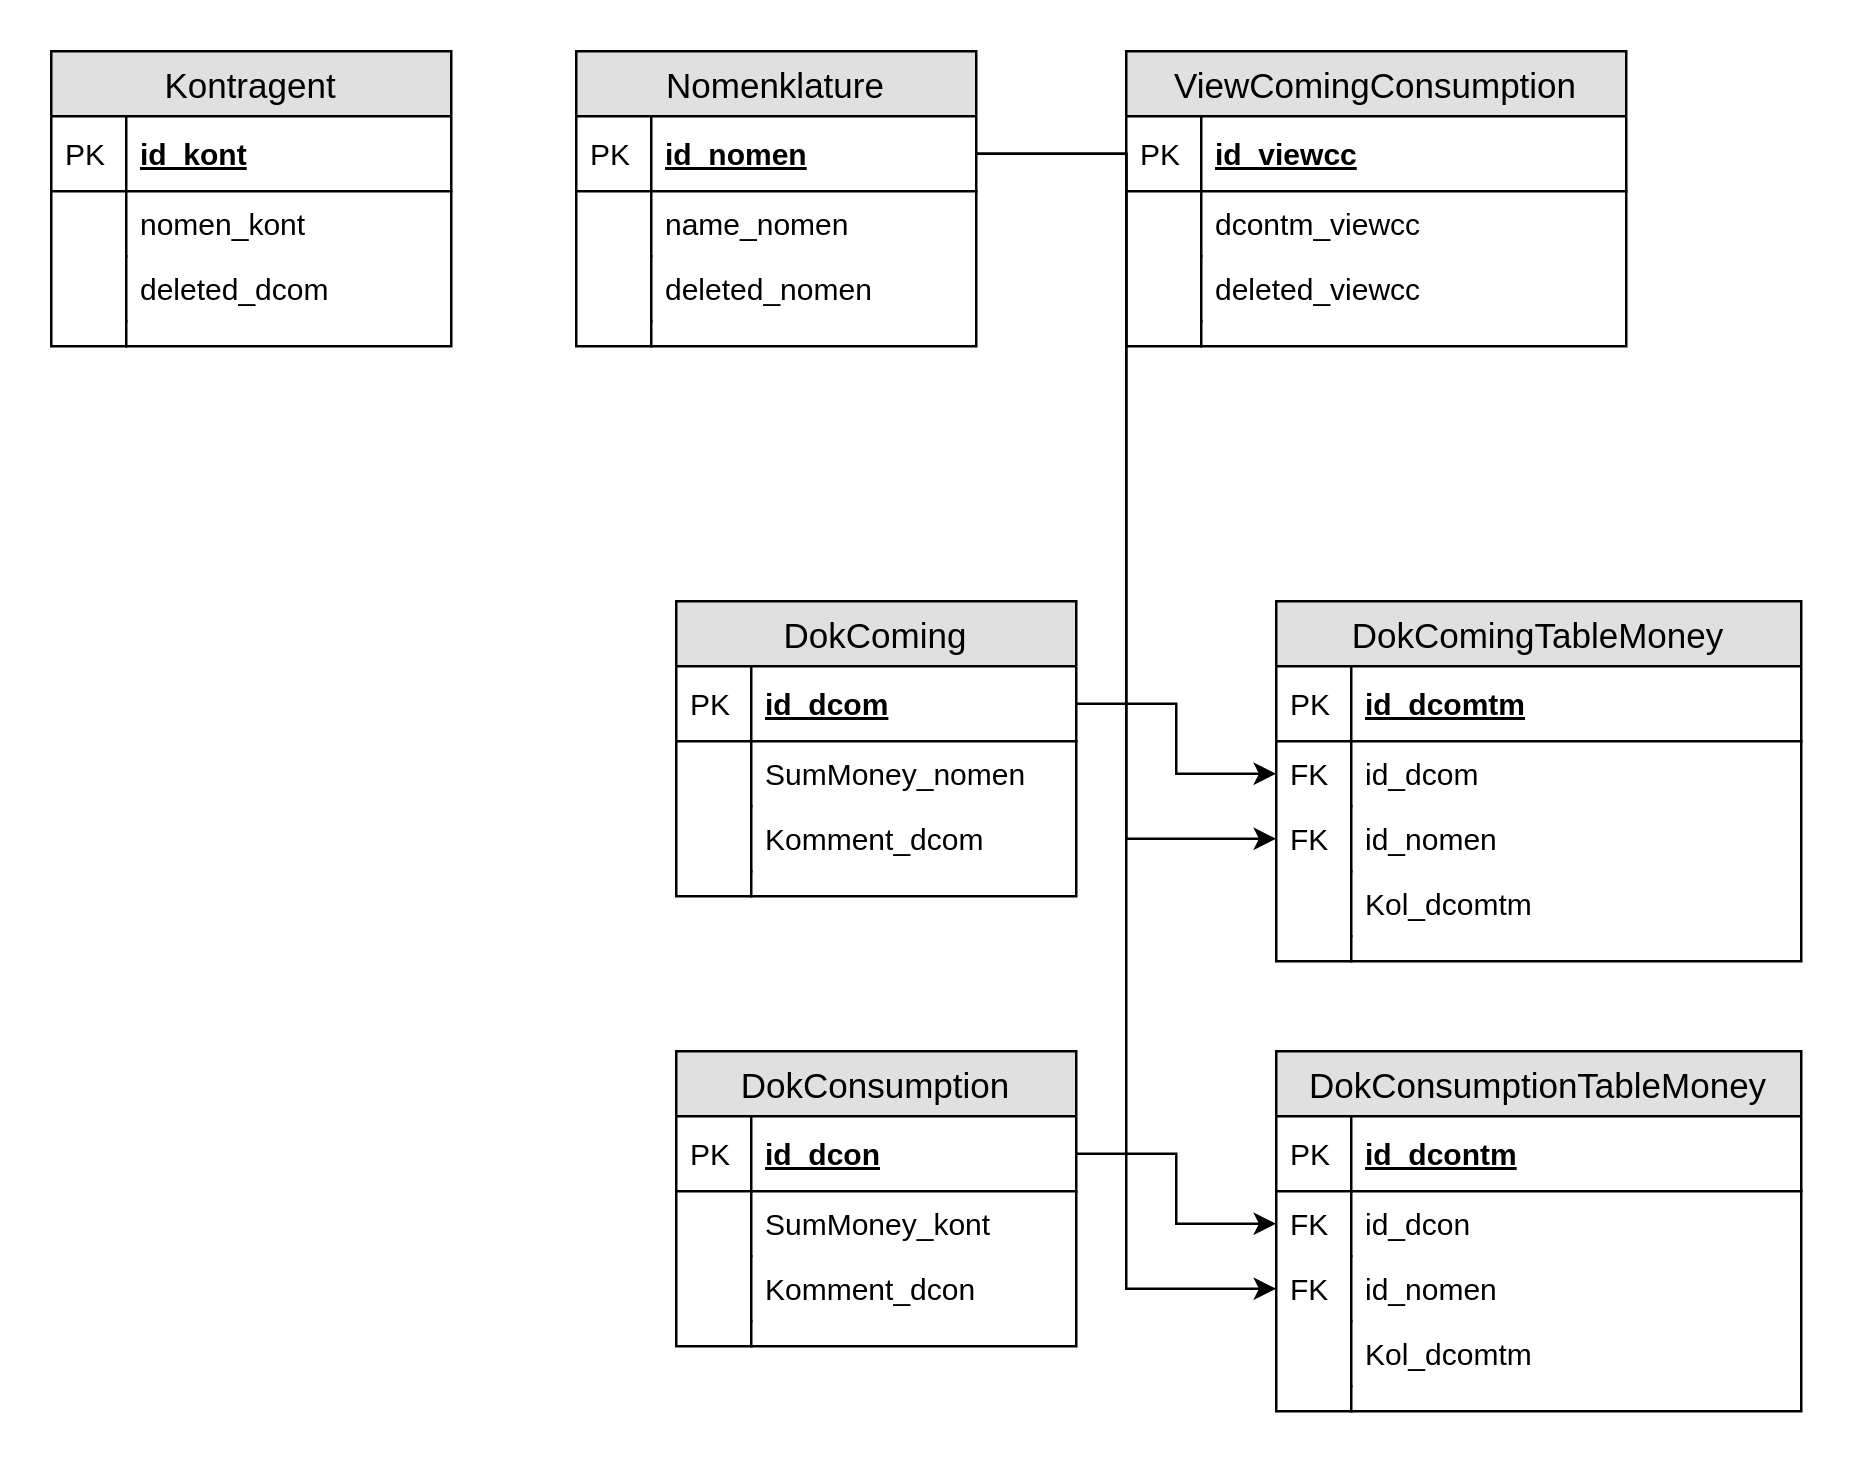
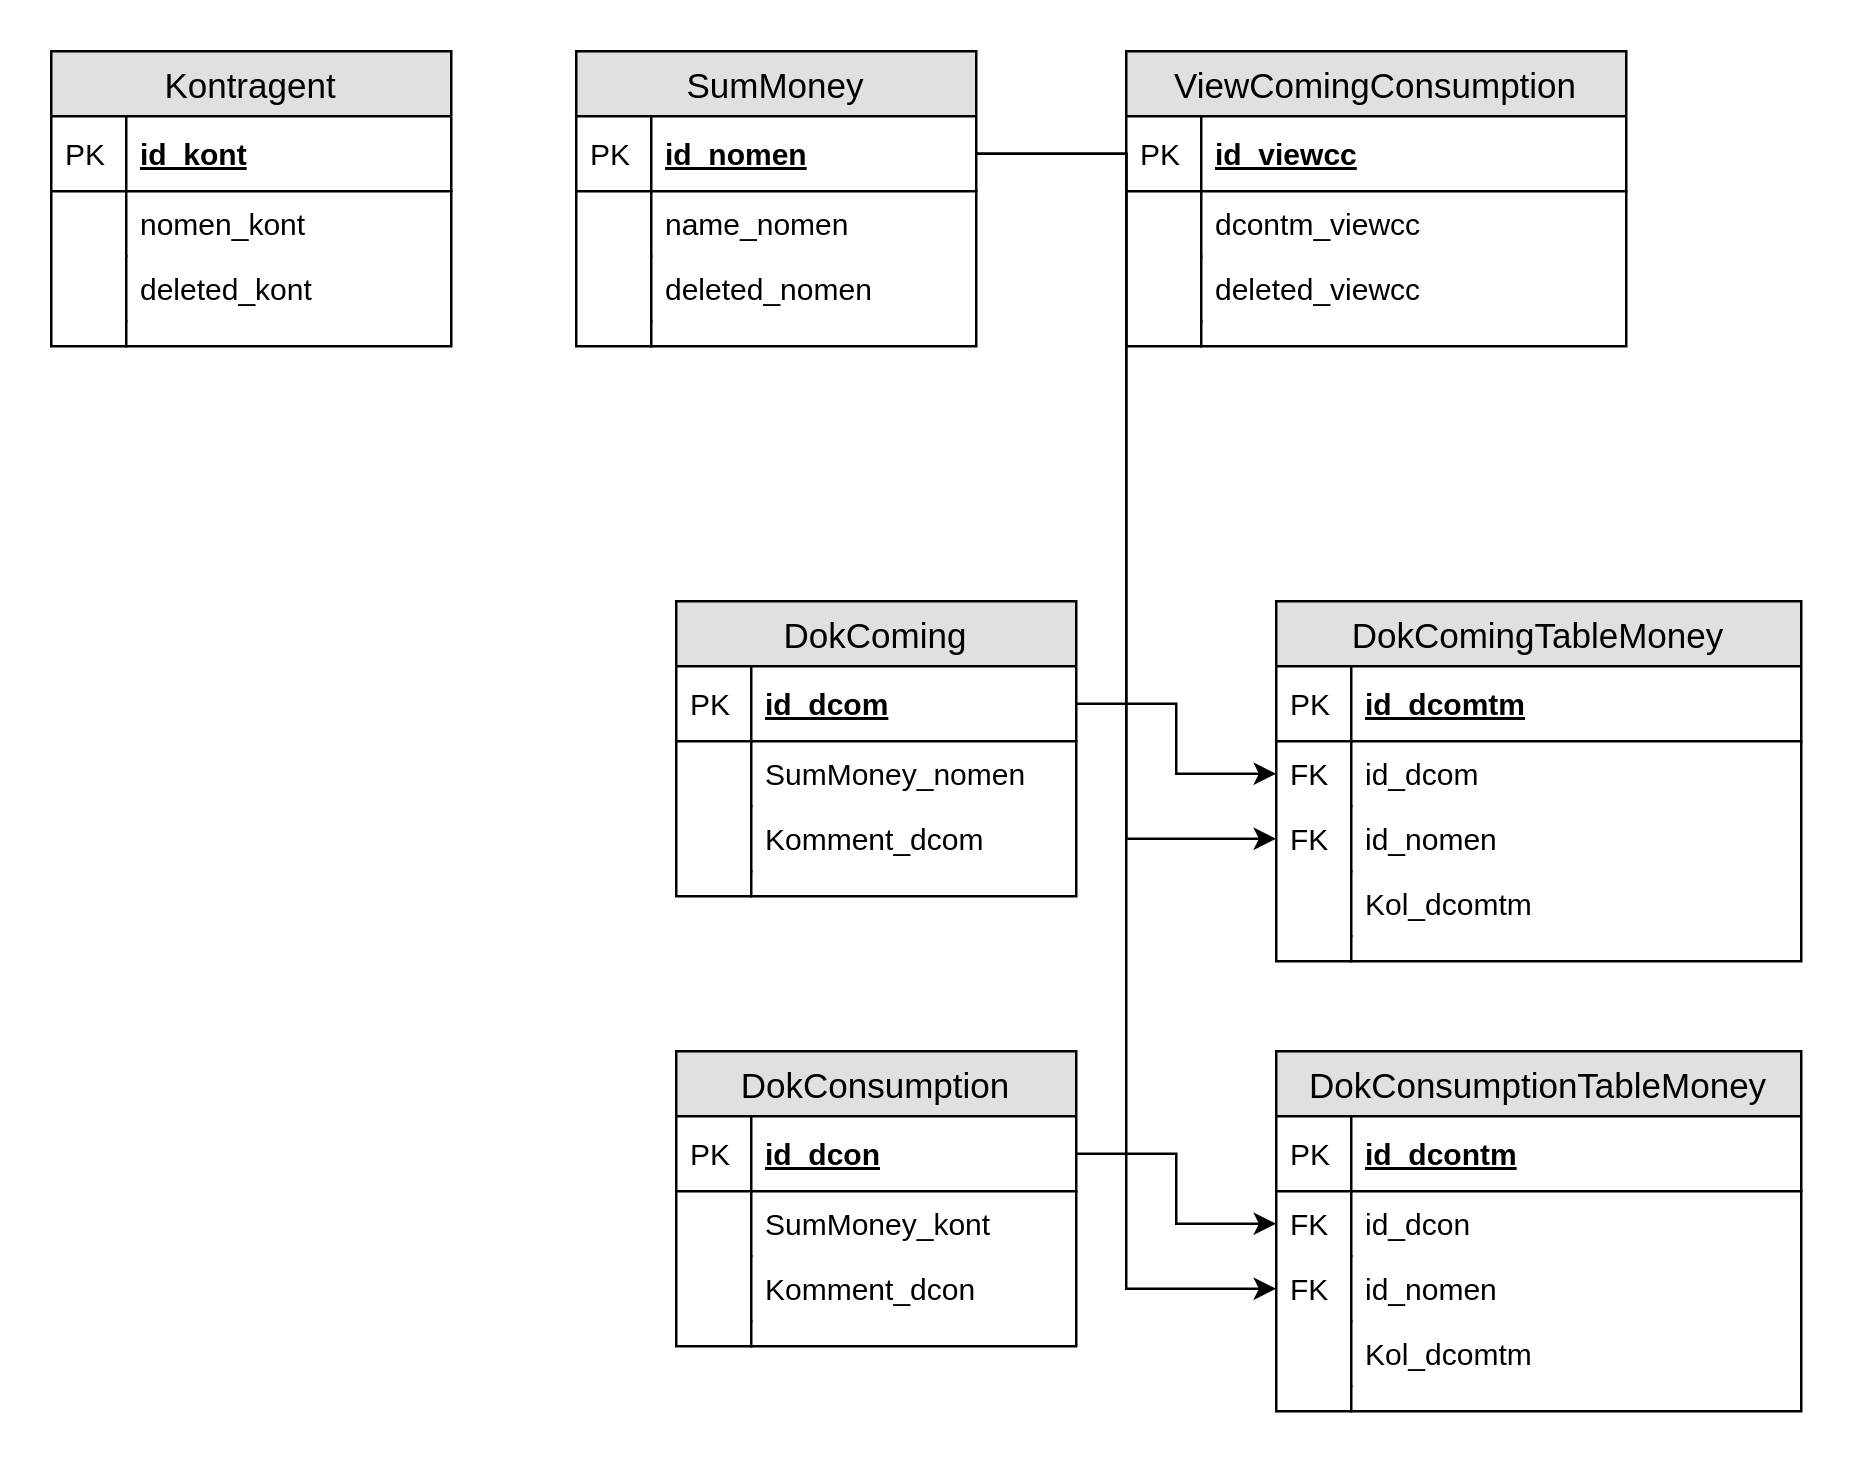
(775, 86) -> (775, 86)
(237, 290) -> (237, 290)
